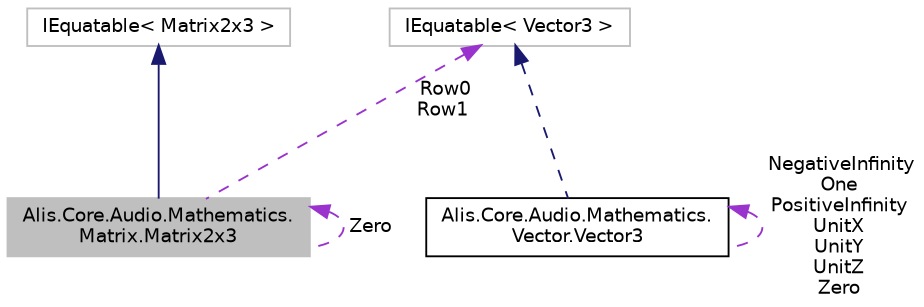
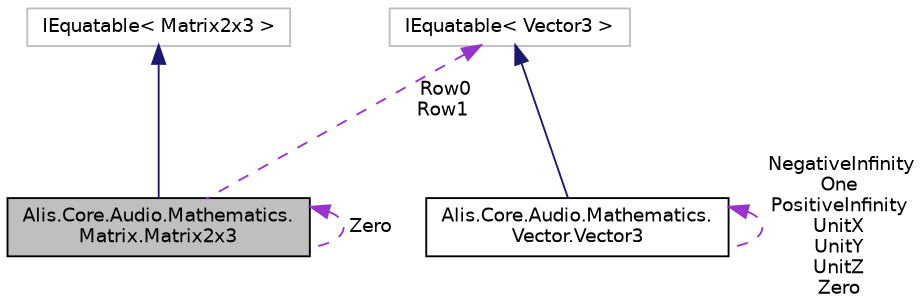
(545, 131) -> (545, 131)
(159, 227) -> (159, 227)
